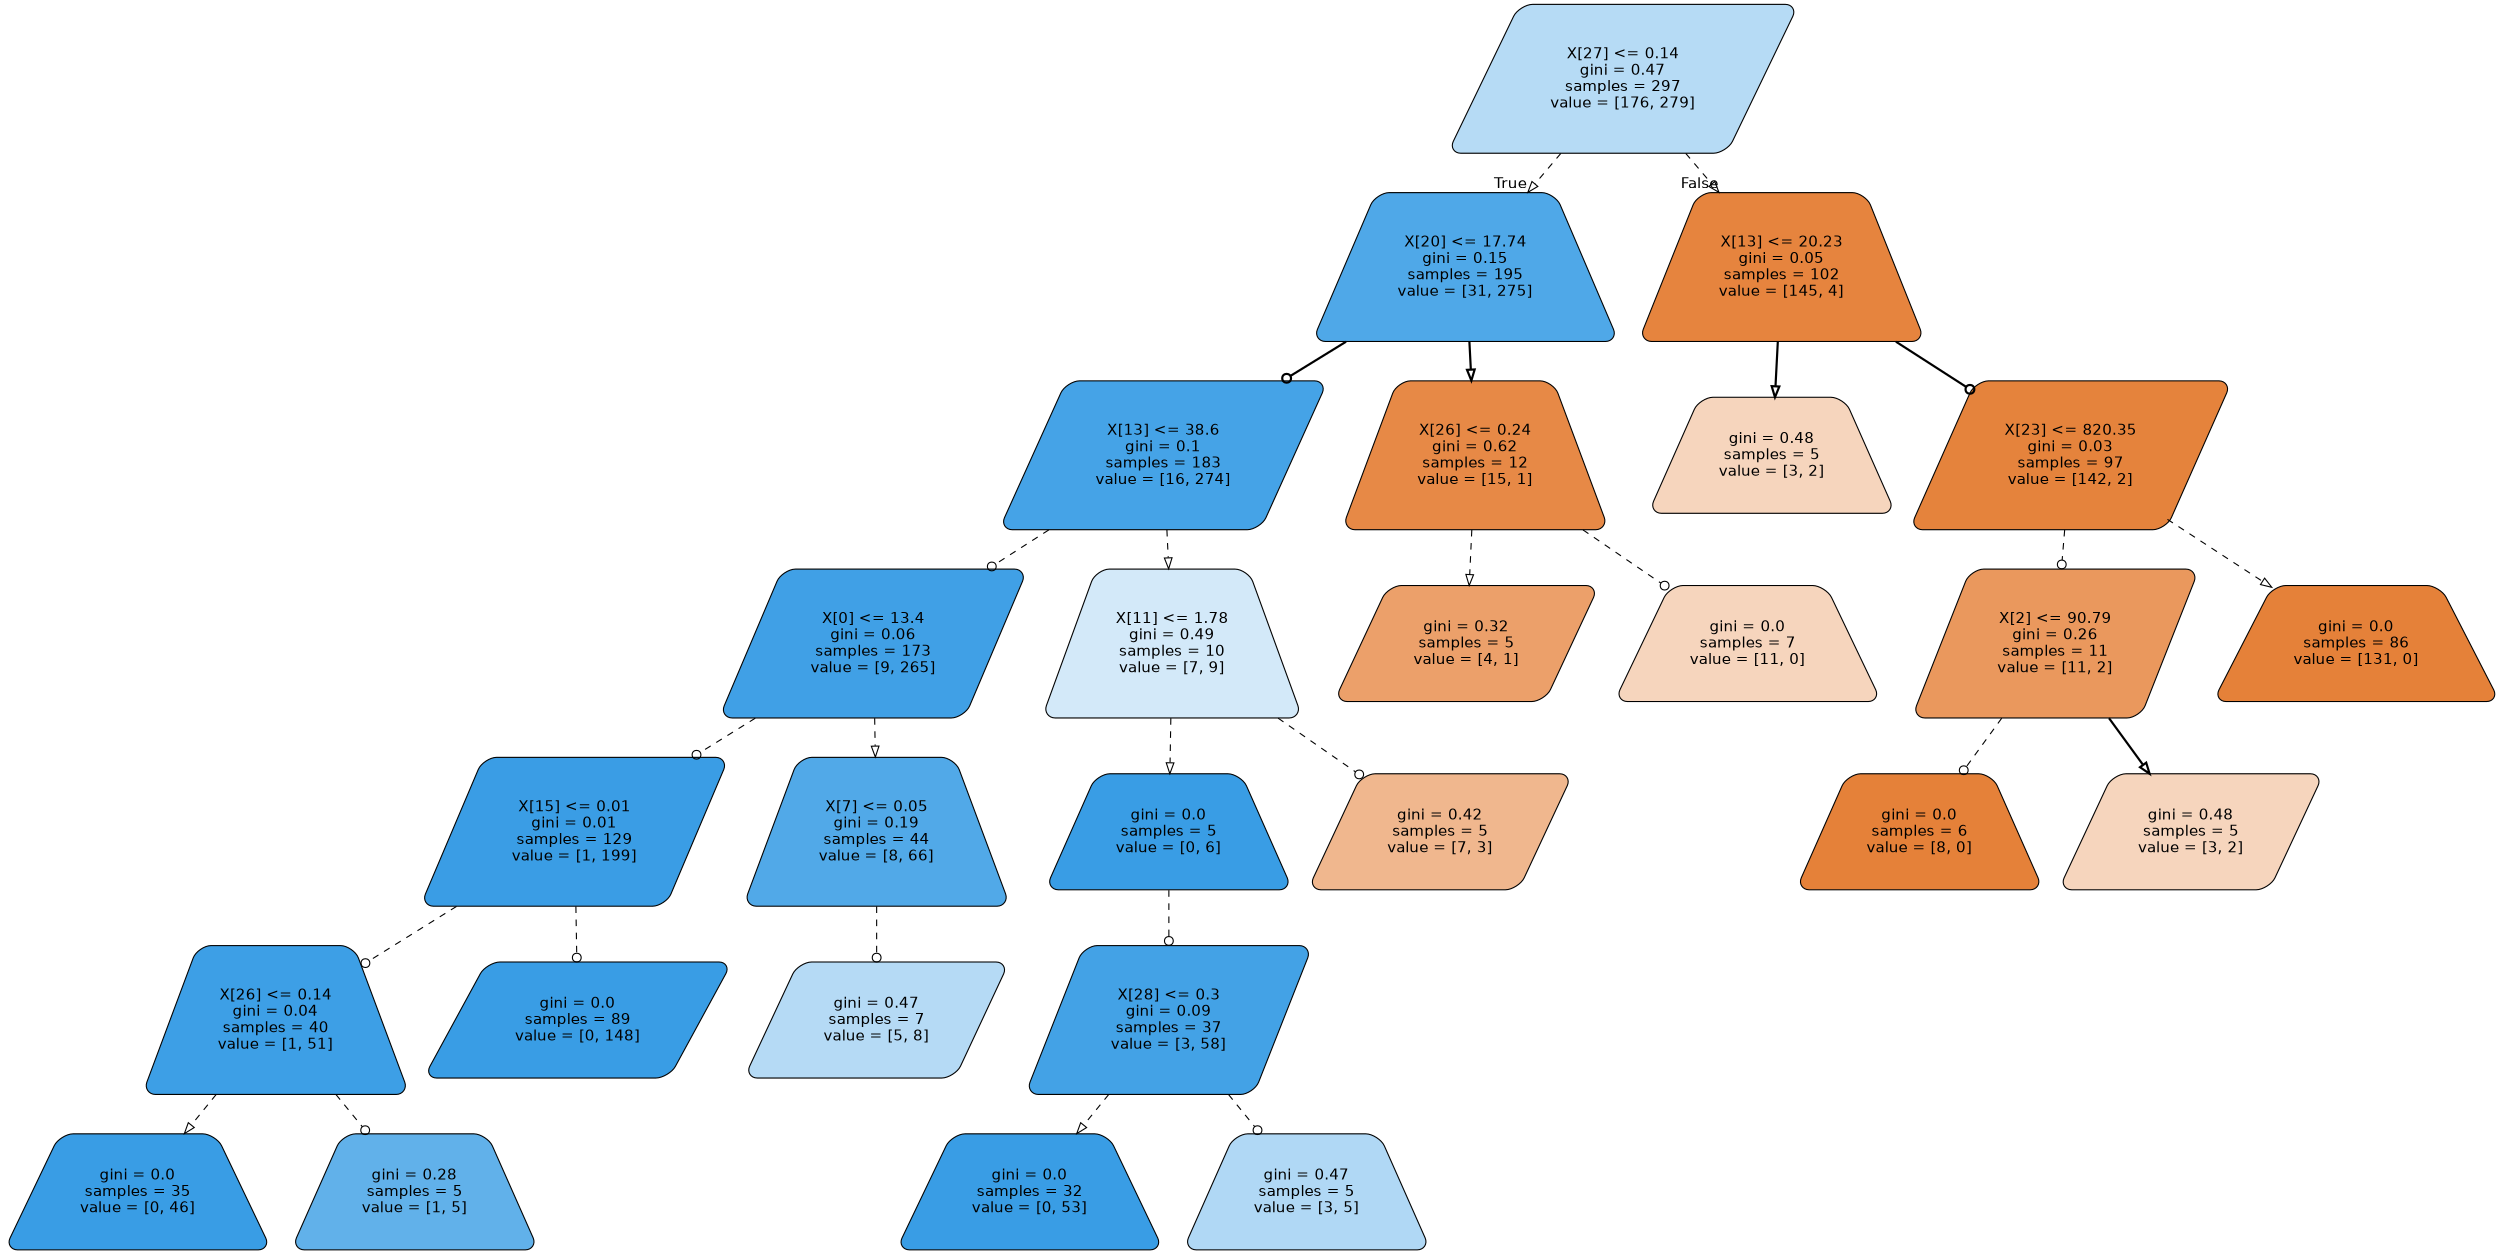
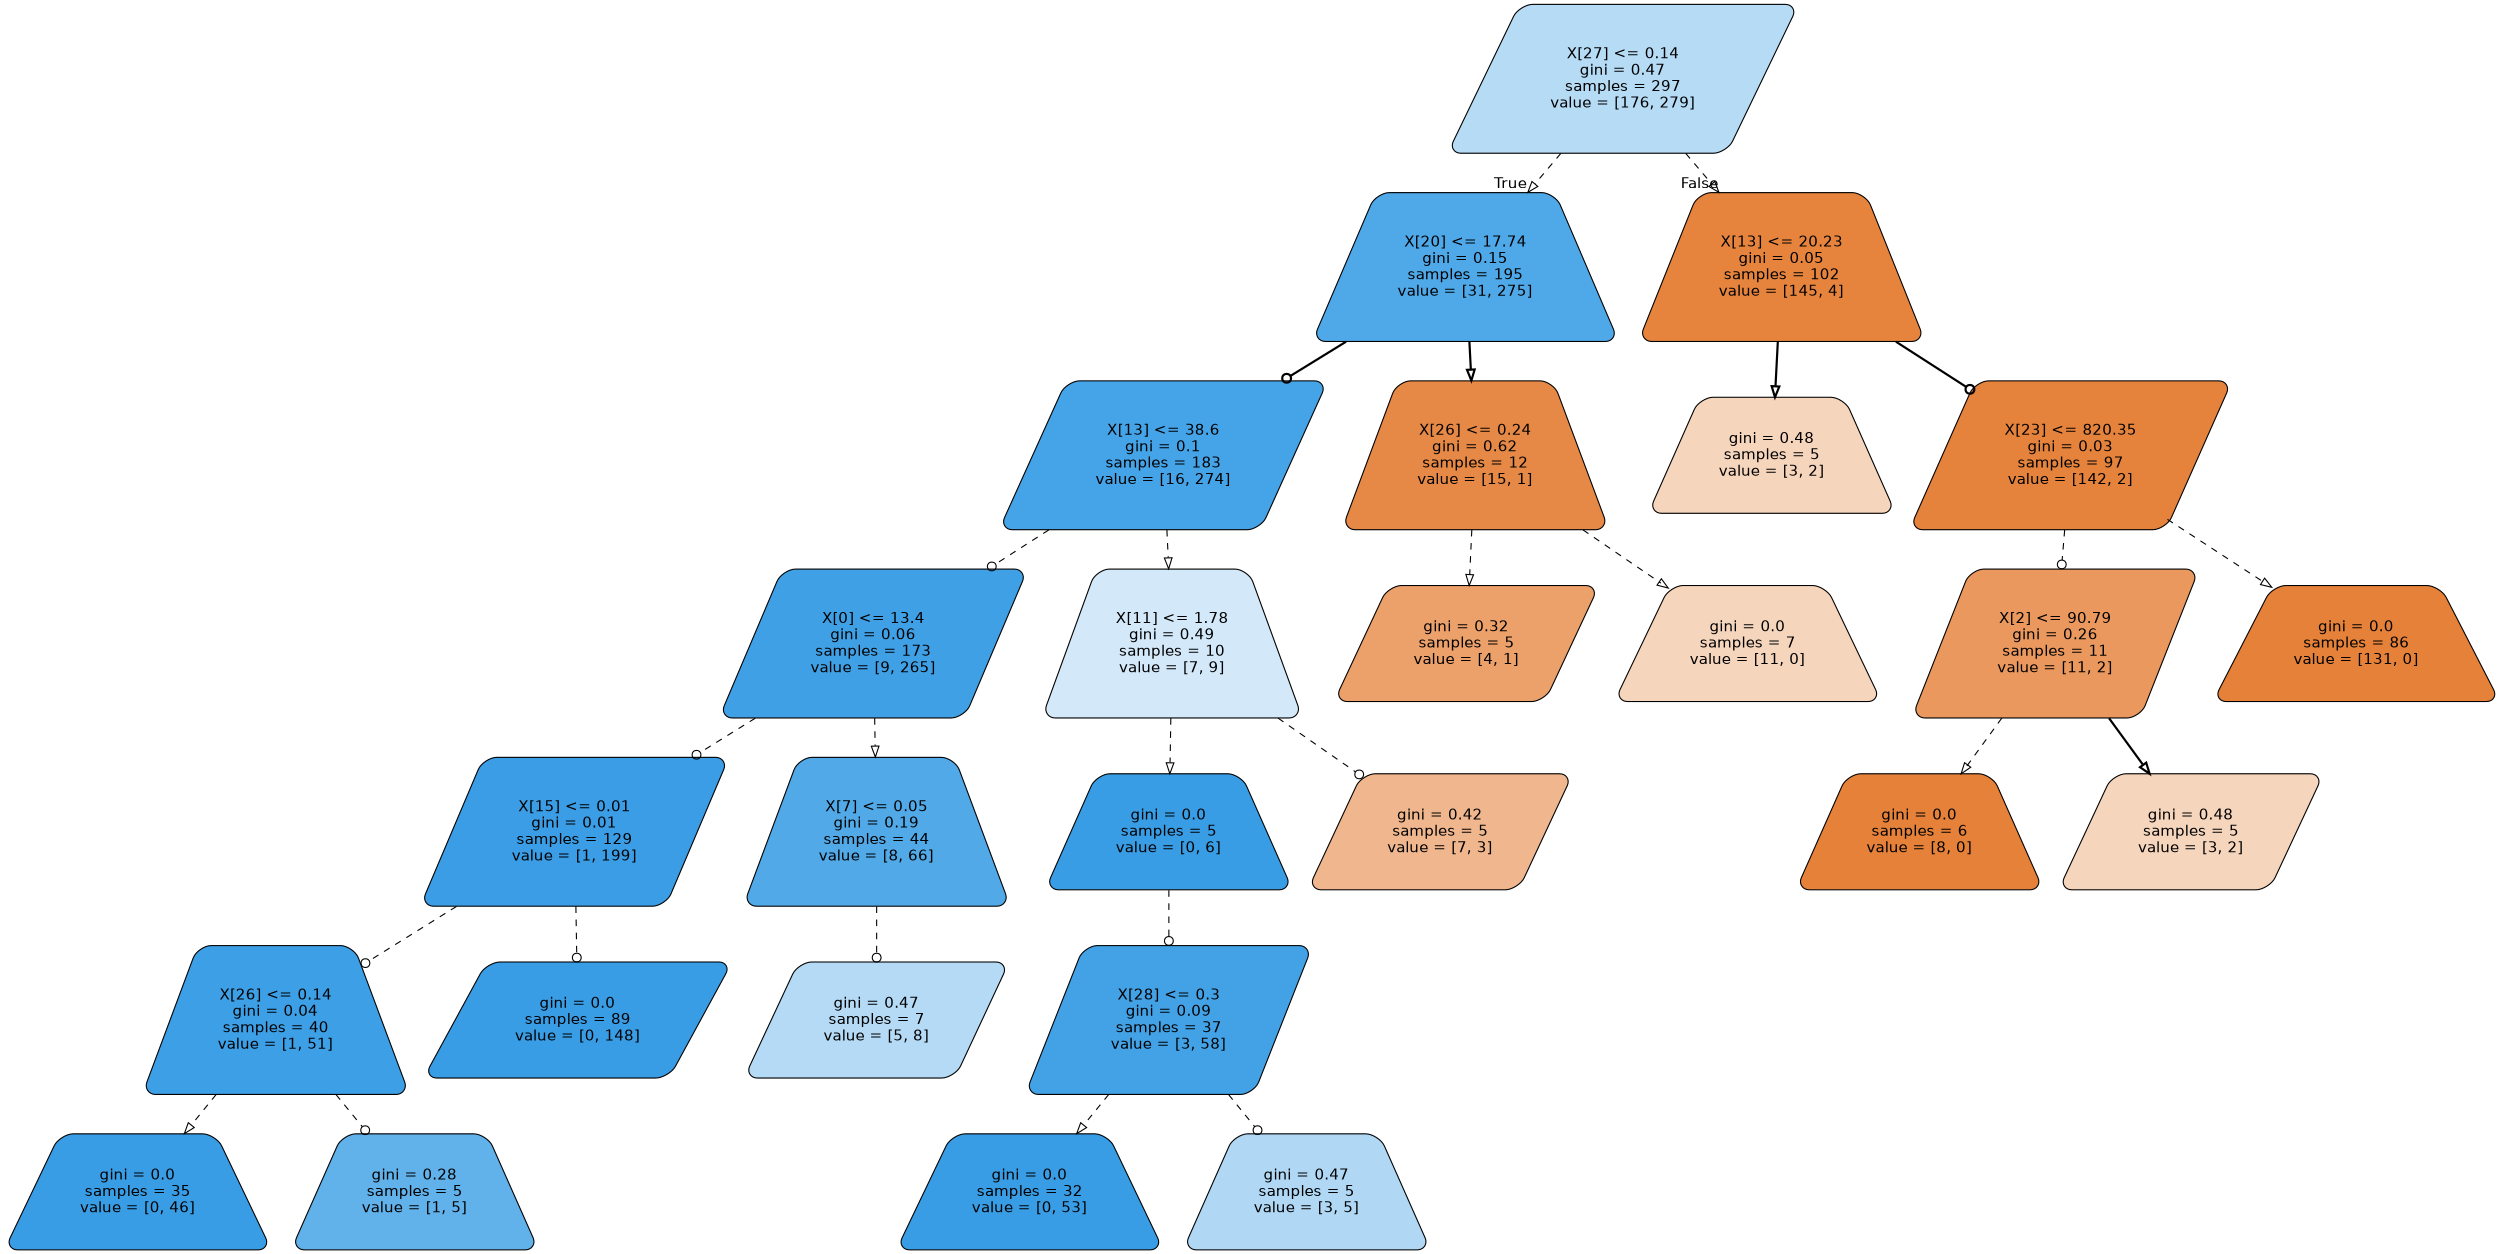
(1622, 557) -> (1622, 557)
(1984, 742) -> (1984, 742)
